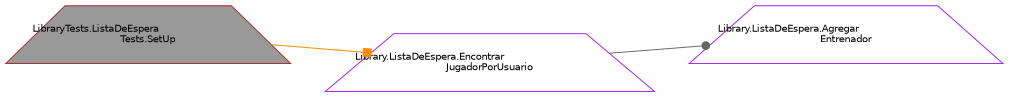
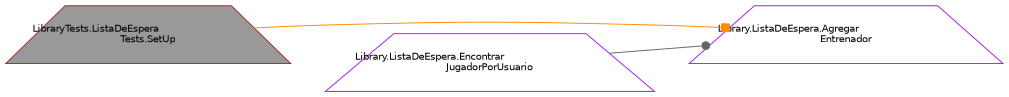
(316, 48) -> (487, 22)
